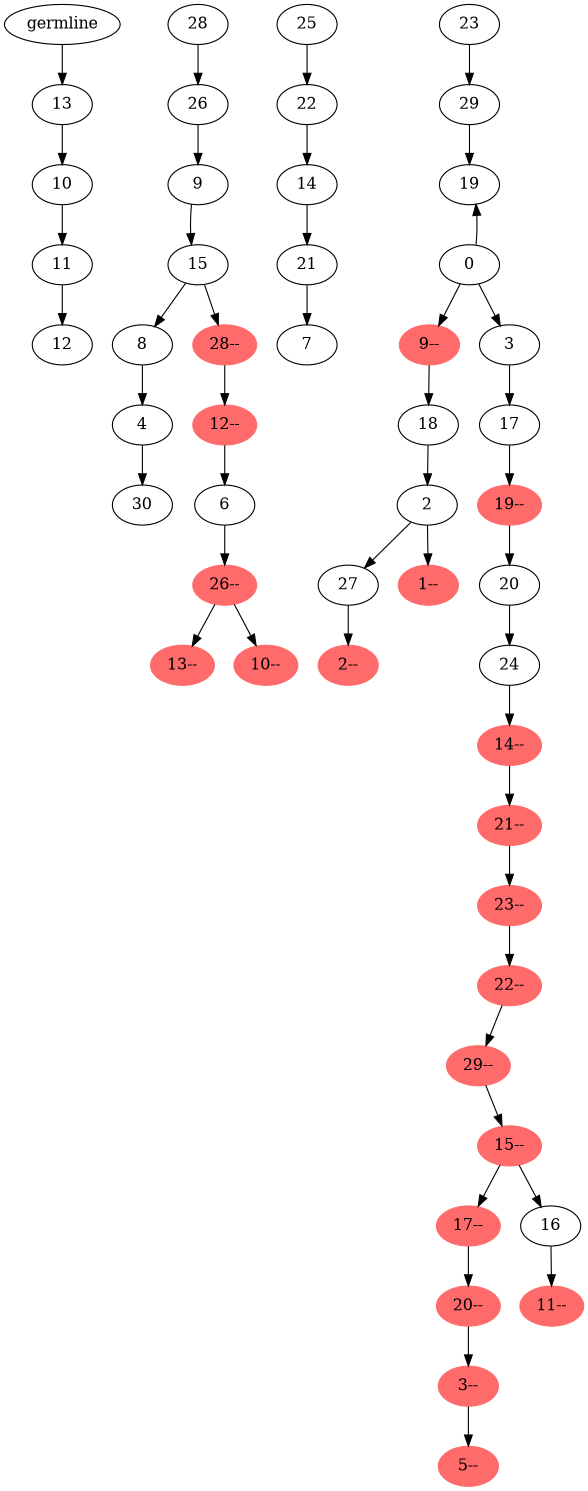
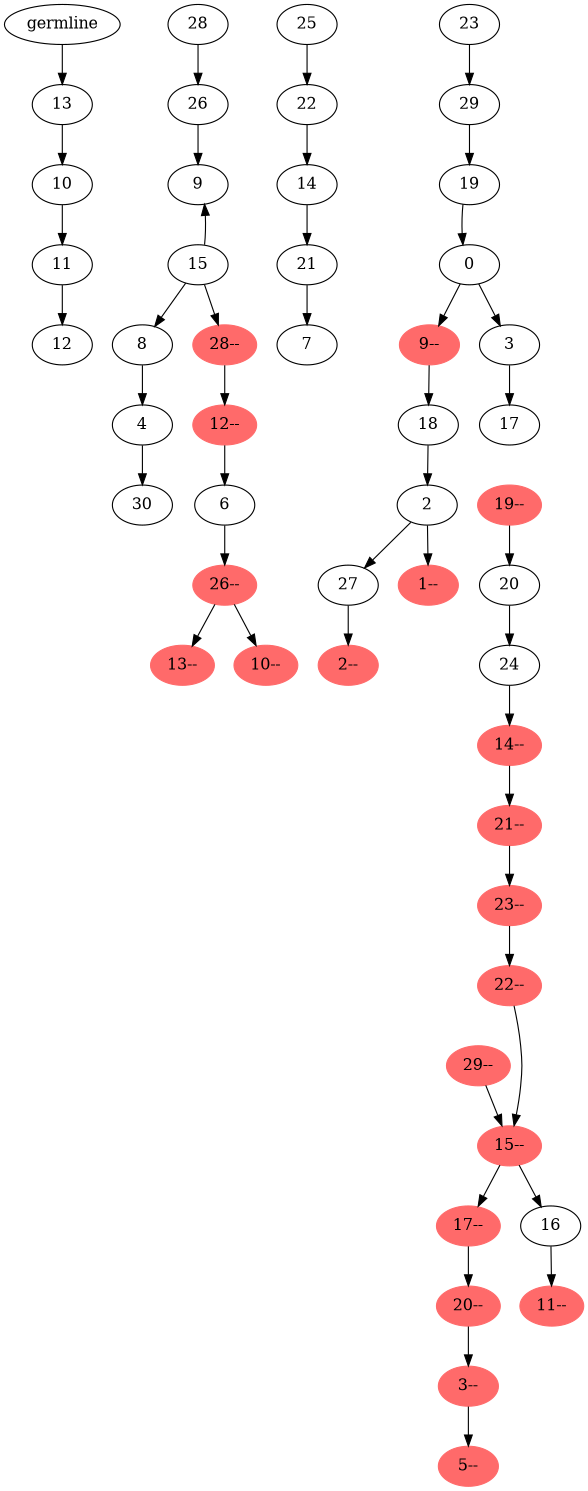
(191, 219) -> (205, 230)
(477, 230) -> (462, 219)
(510, 460) -> none
(496, 1020) -> (522, 1060)
